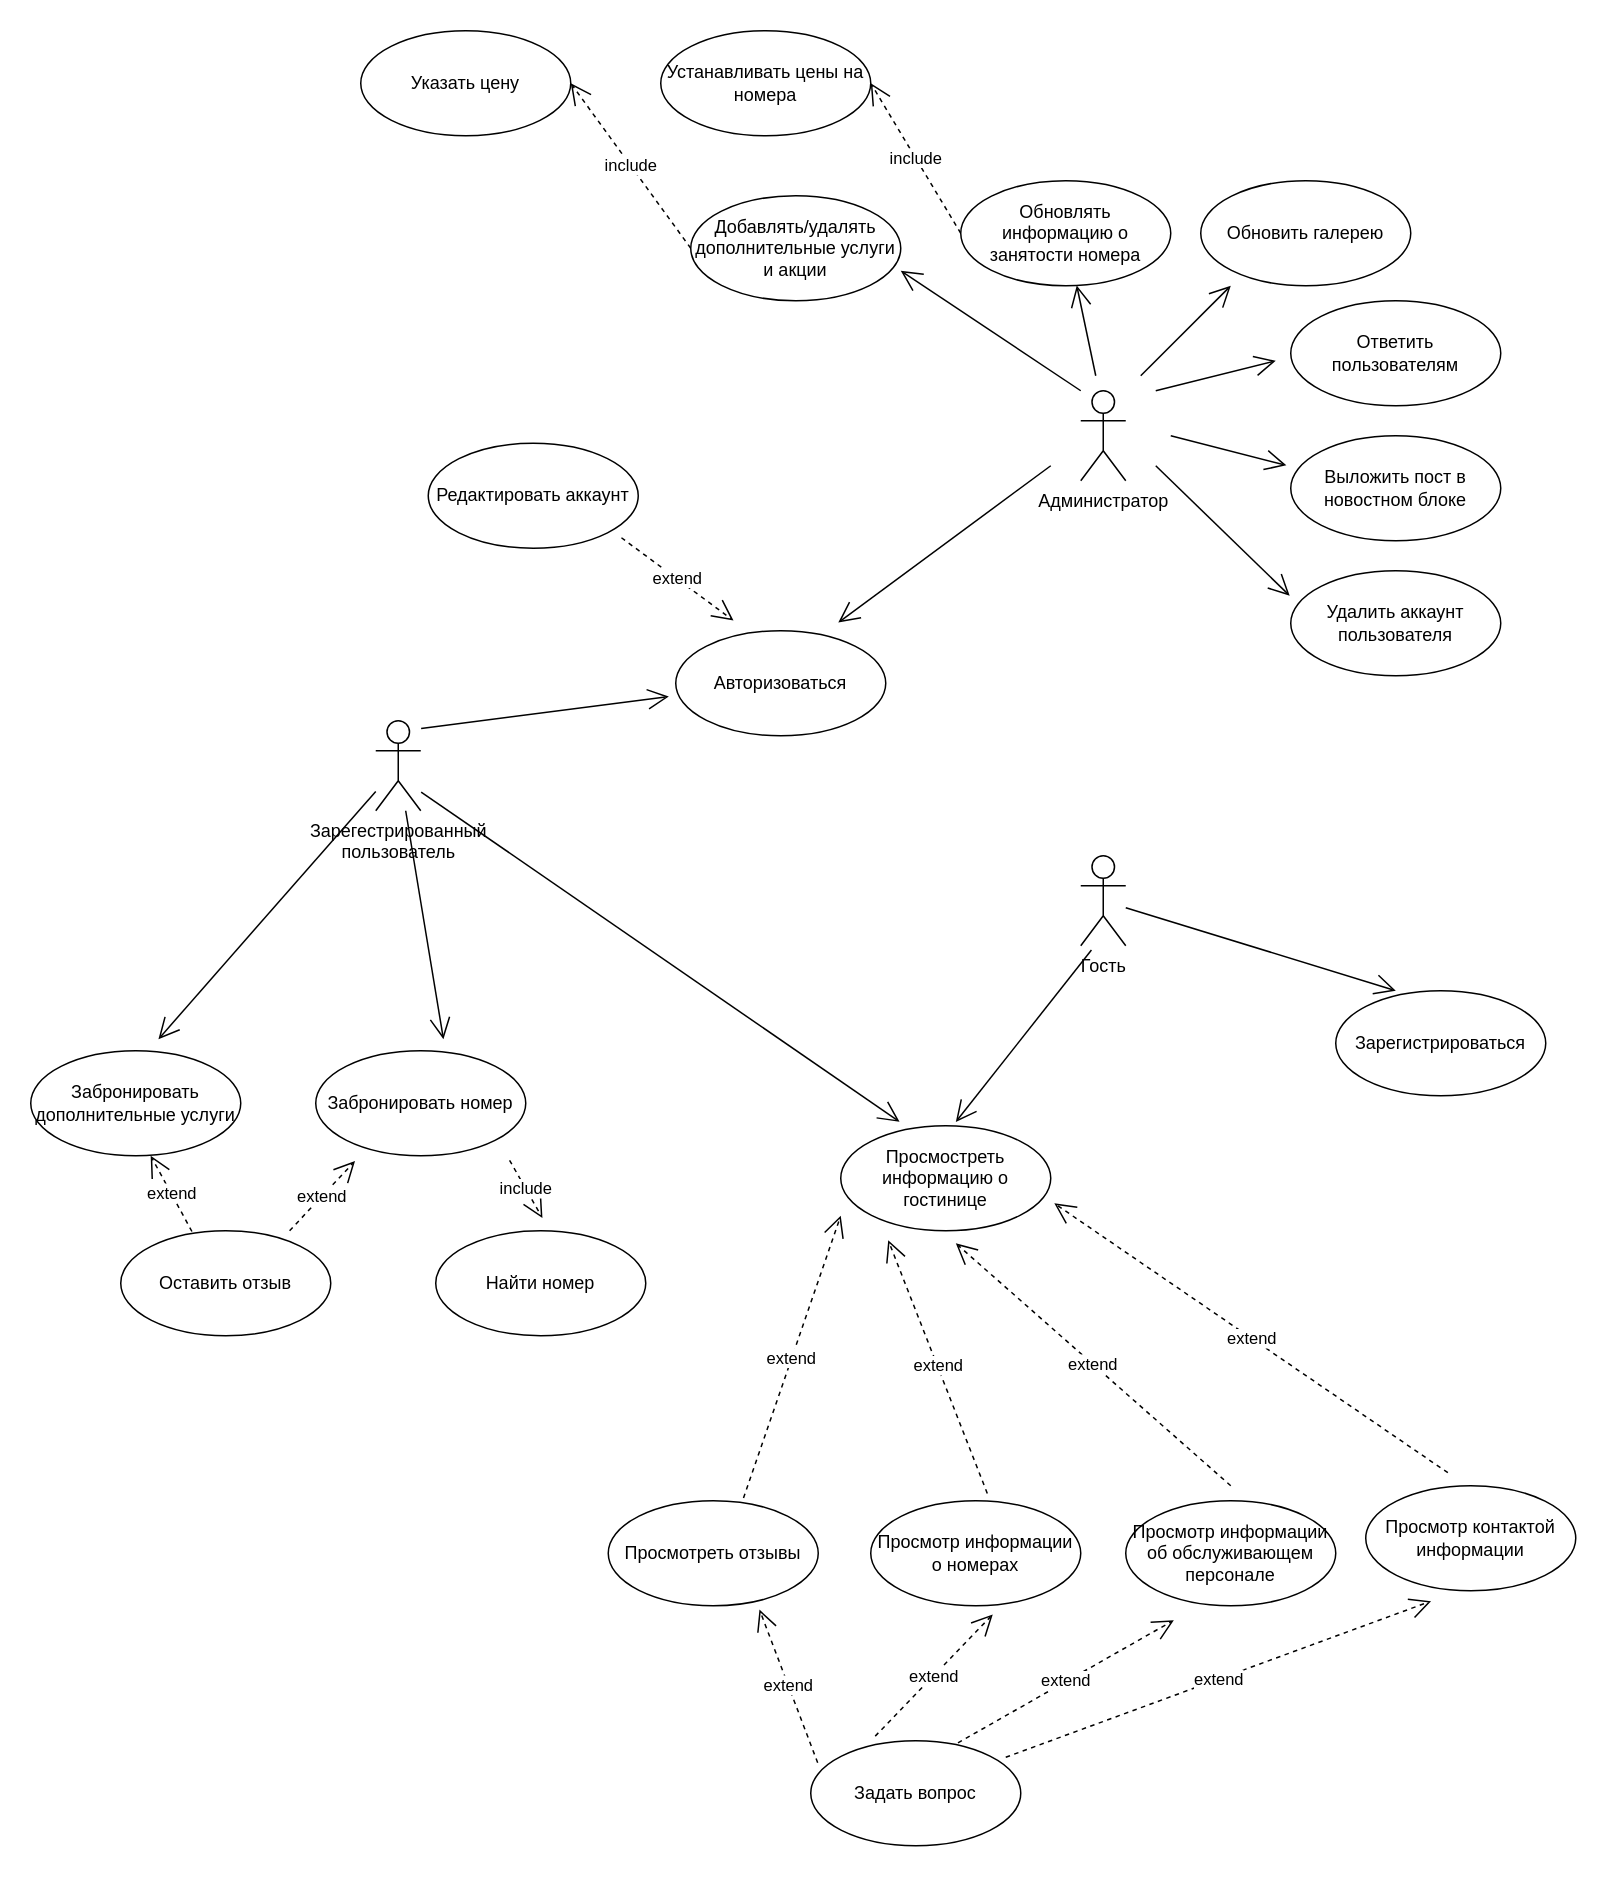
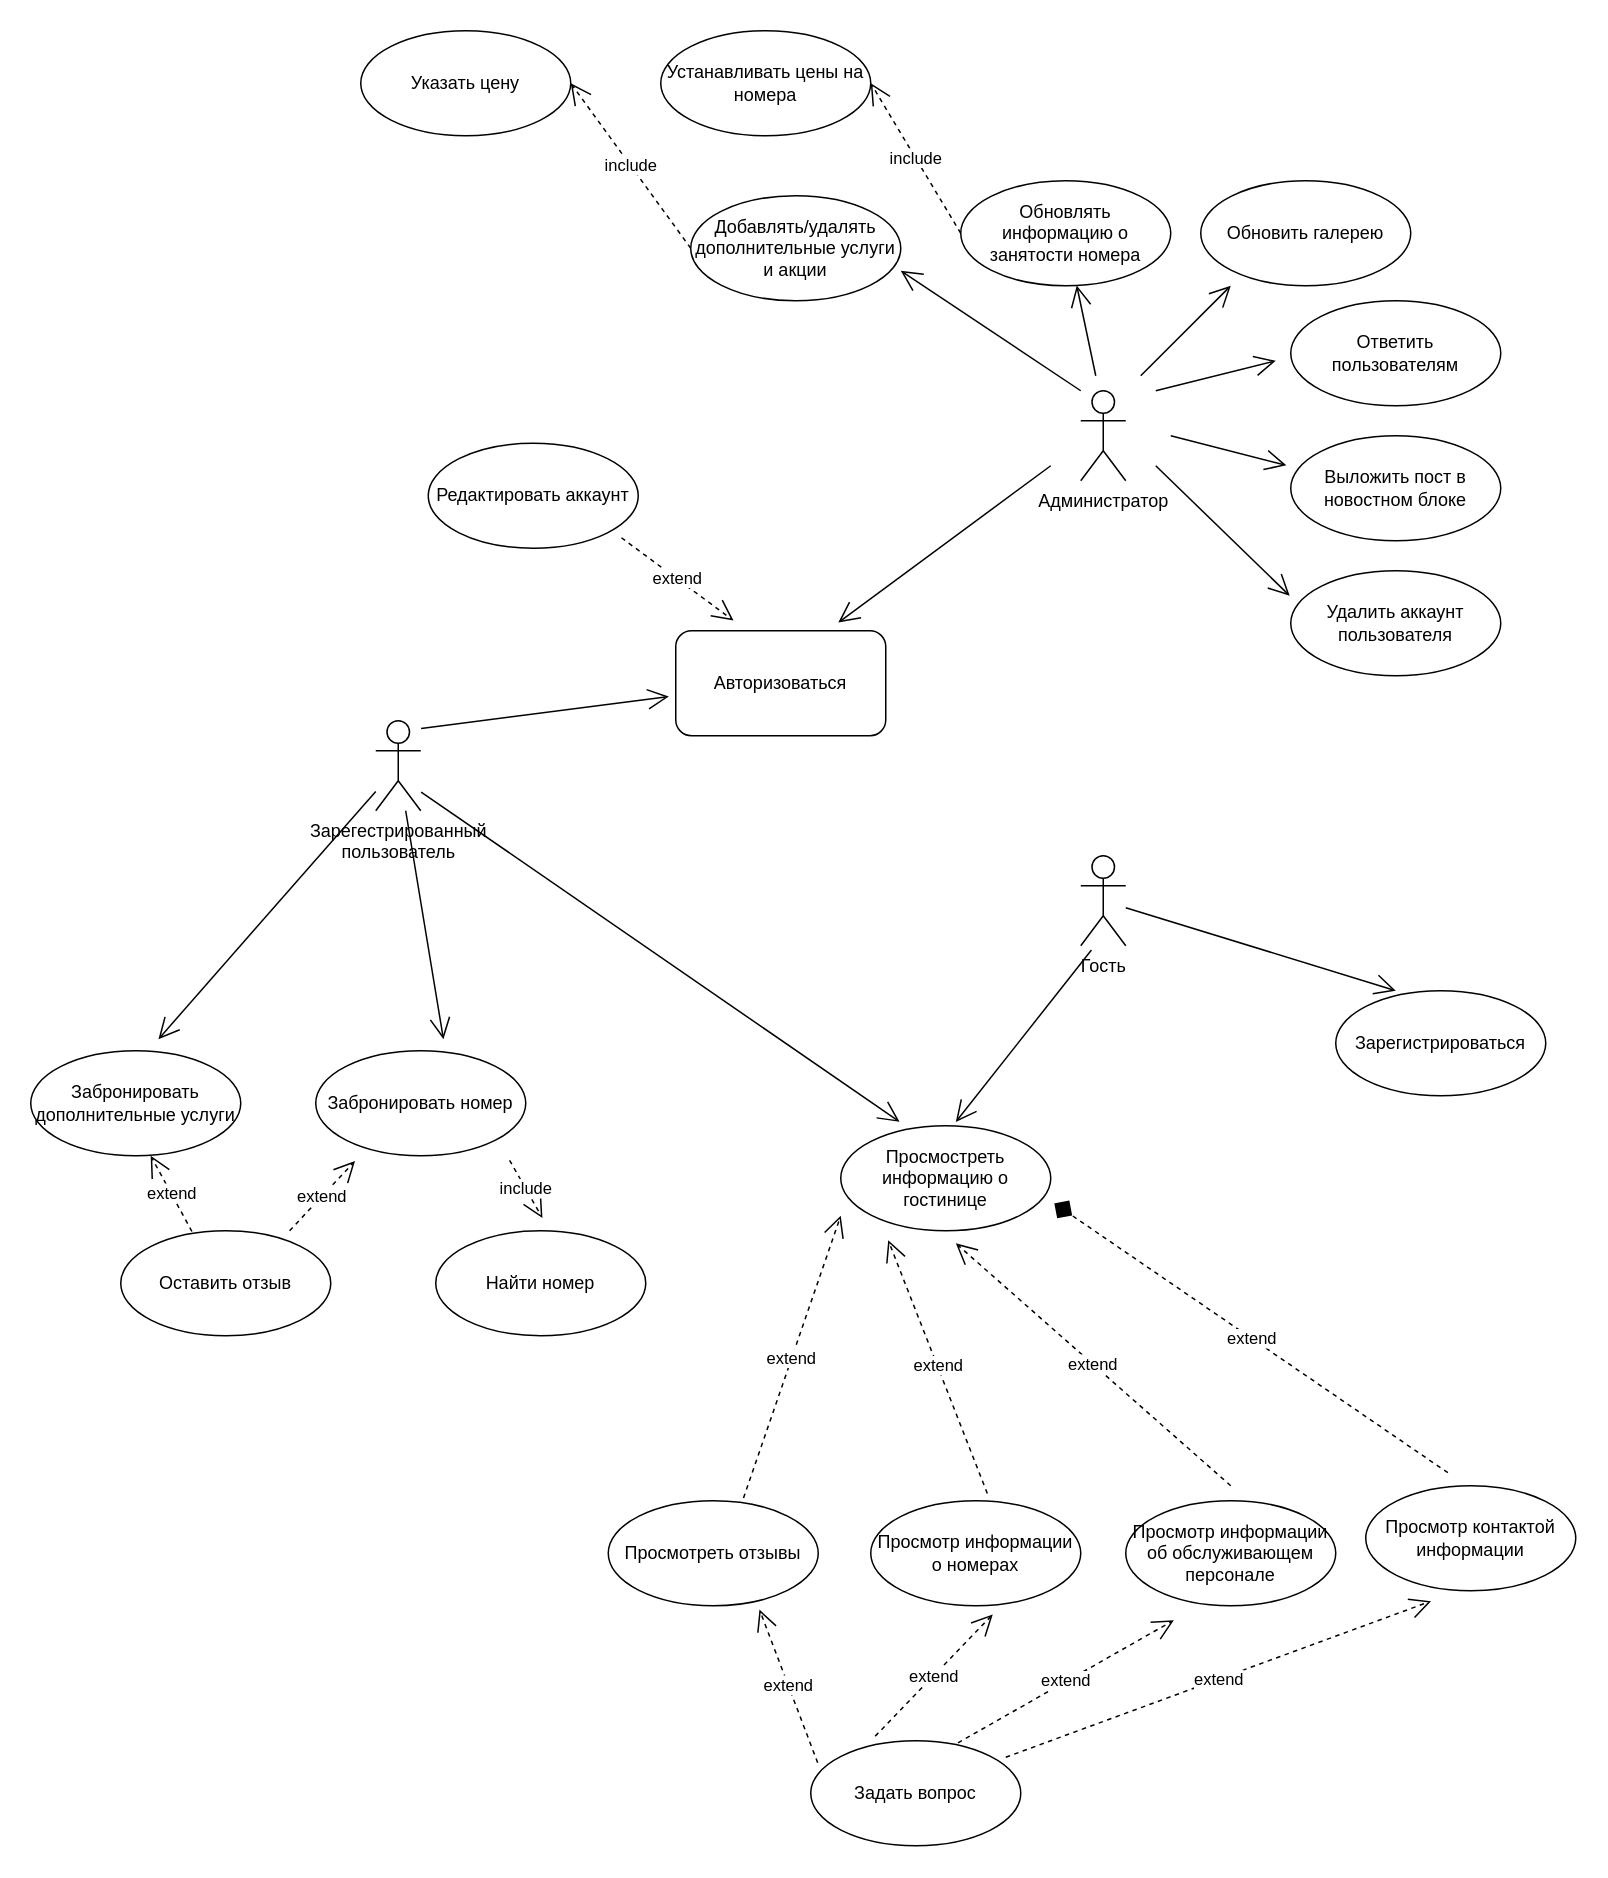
(781, 683) -> (781, 683)
(1065, 1211) -> (1072, 1216)
